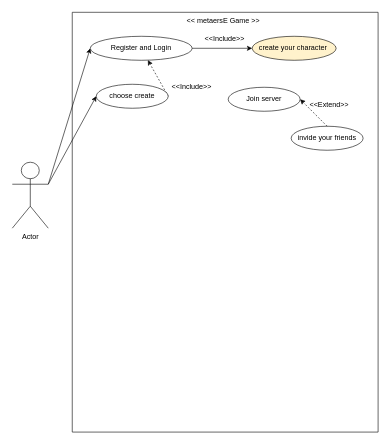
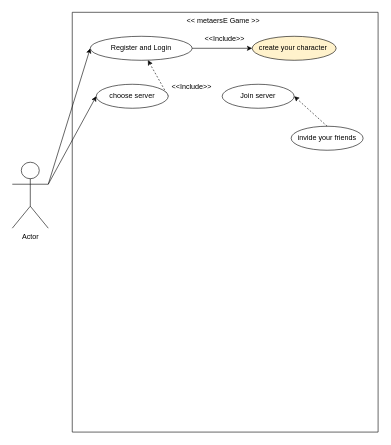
(132, 96) -> (132, 96)
(264, 99) -> (258, 96)
(330, 105) -> none
